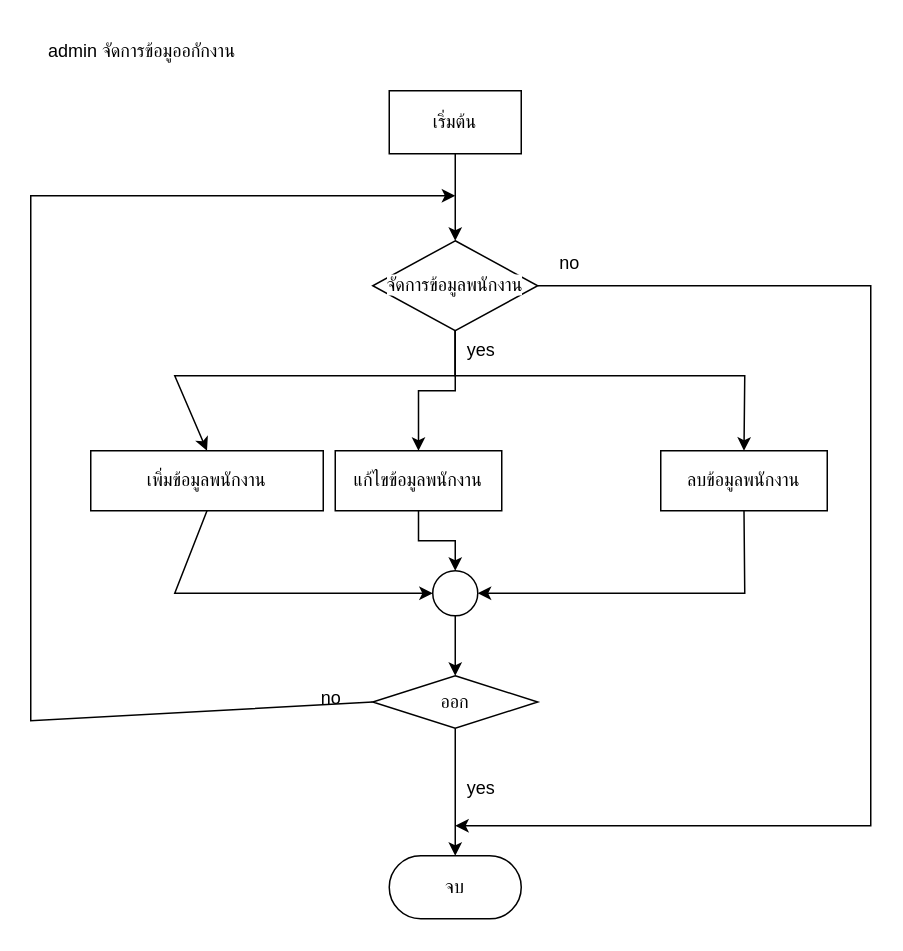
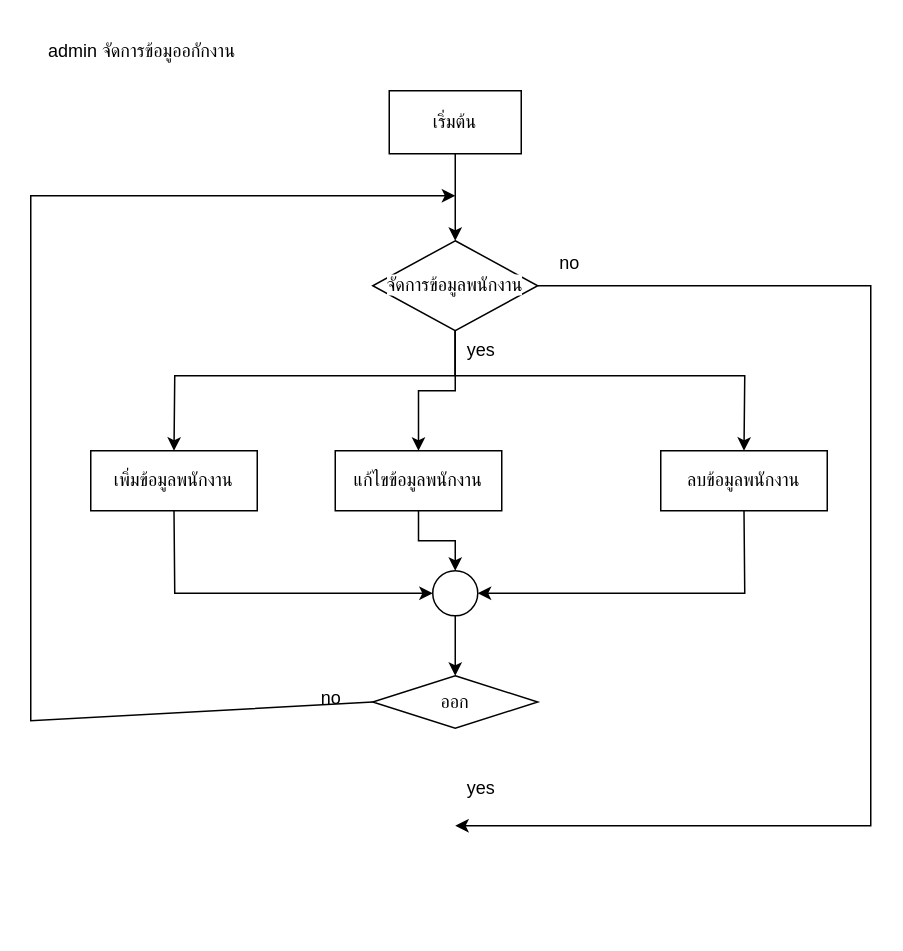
(207, 481) -> (174, 481)
(455, 787) -> none
(455, 887) -> none
